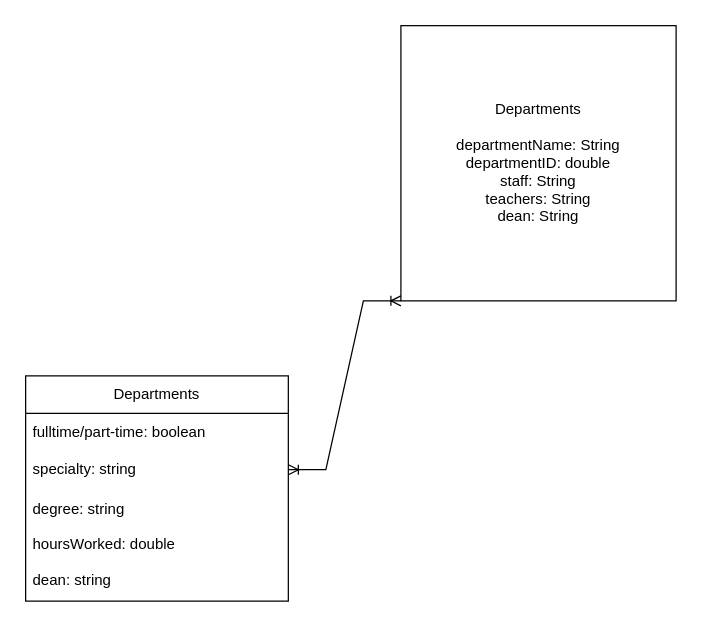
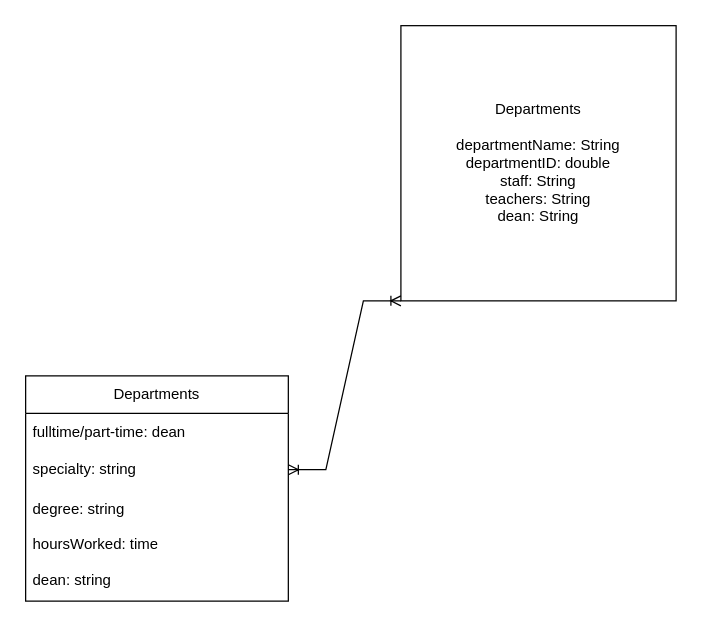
(133, 432) -> (122, 432)
(107, 544) -> (99, 544)
